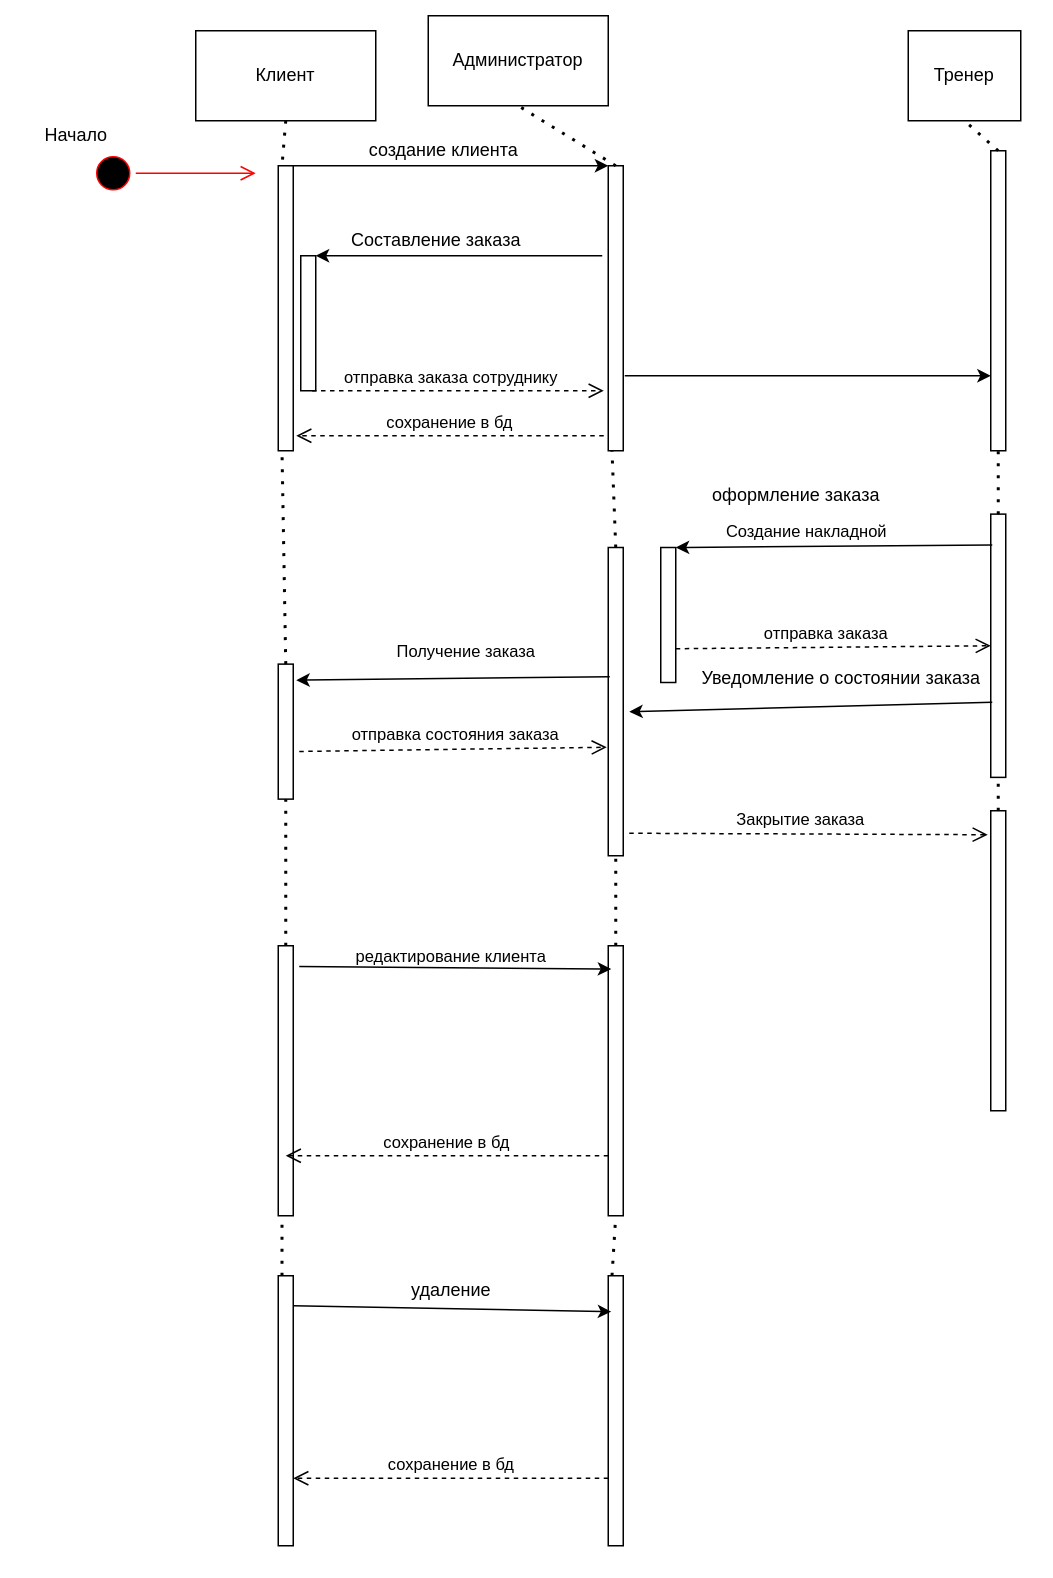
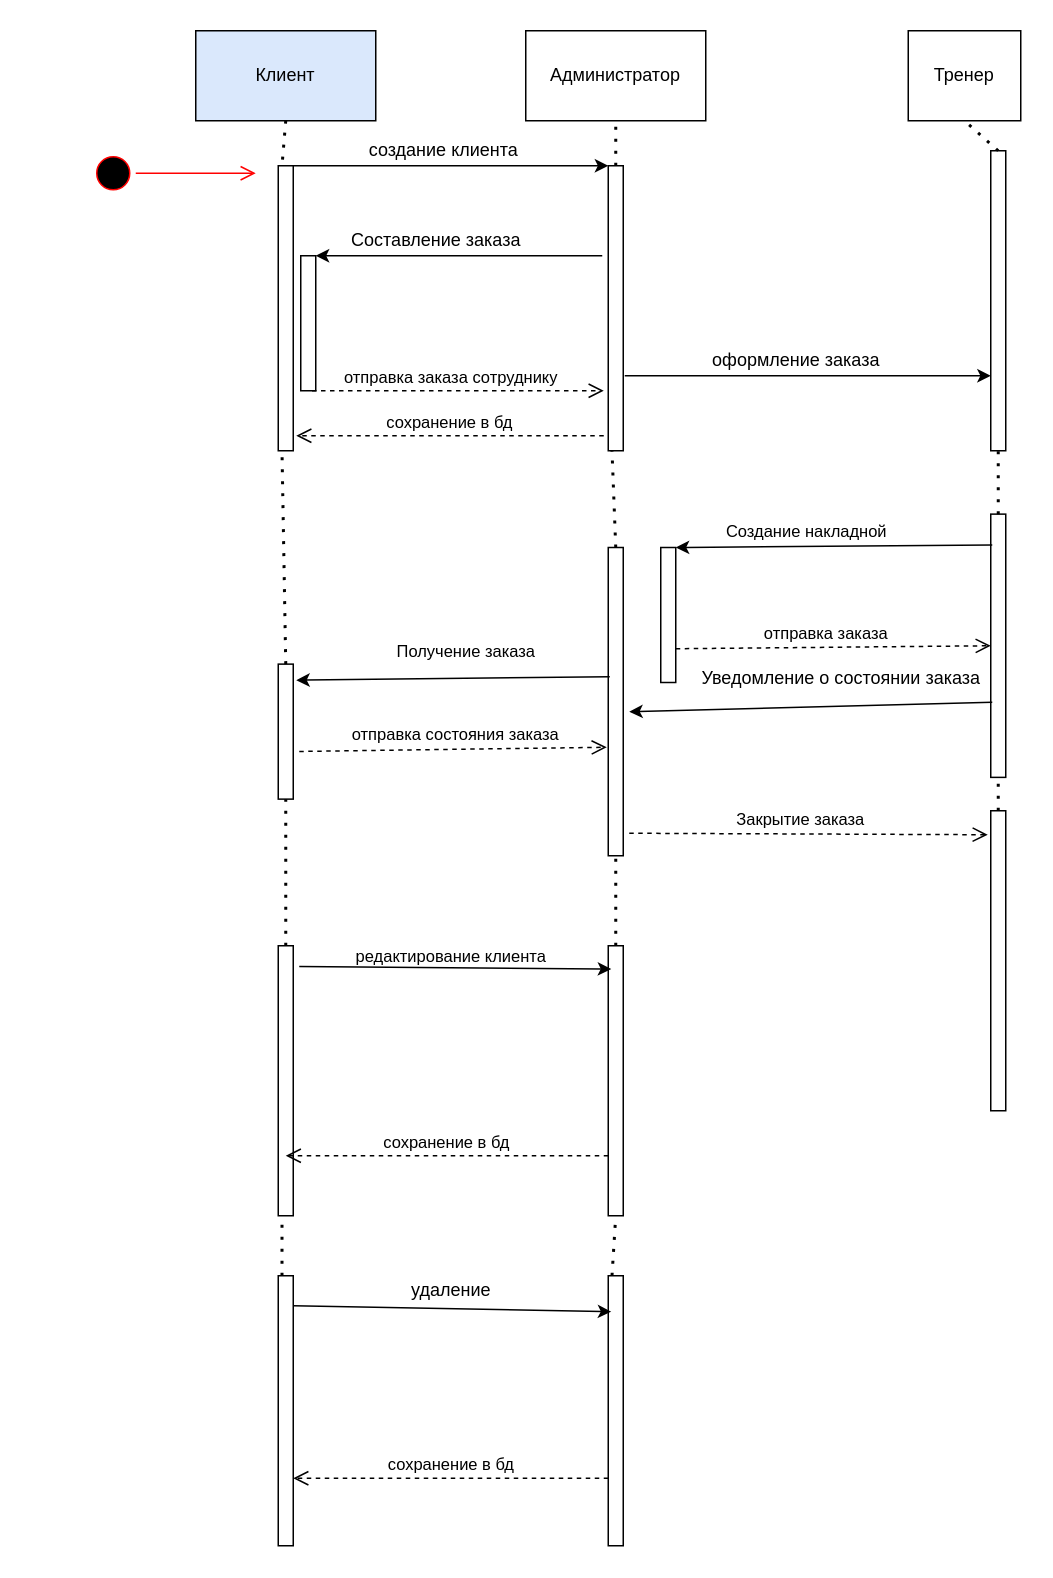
(518, 61) -> (616, 76)
(286, 76) -> (286, 76)
(76, 136) -> none
(796, 496) -> (796, 361)
